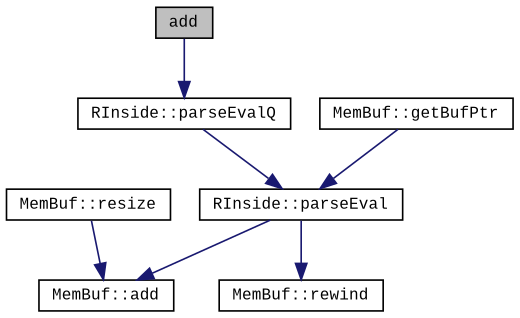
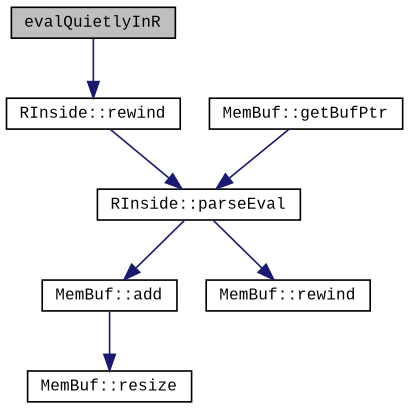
(184, 23) -> (93, 23)
(184, 114) -> (93, 114)
(96, 242) -> (110, 333)
